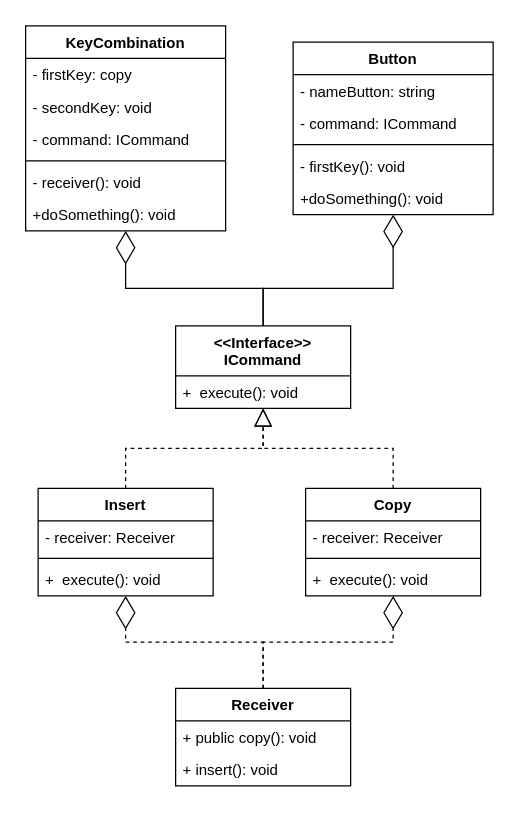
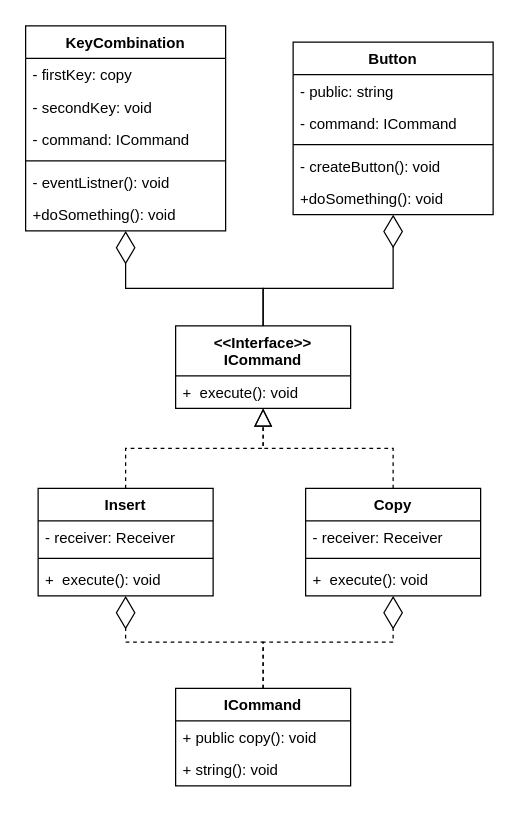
(378, 91) -> (357, 91)
(368, 166) -> (387, 166)
(100, 183) -> (117, 183)
(263, 705) -> (263, 705)
(242, 770) -> (242, 770)
